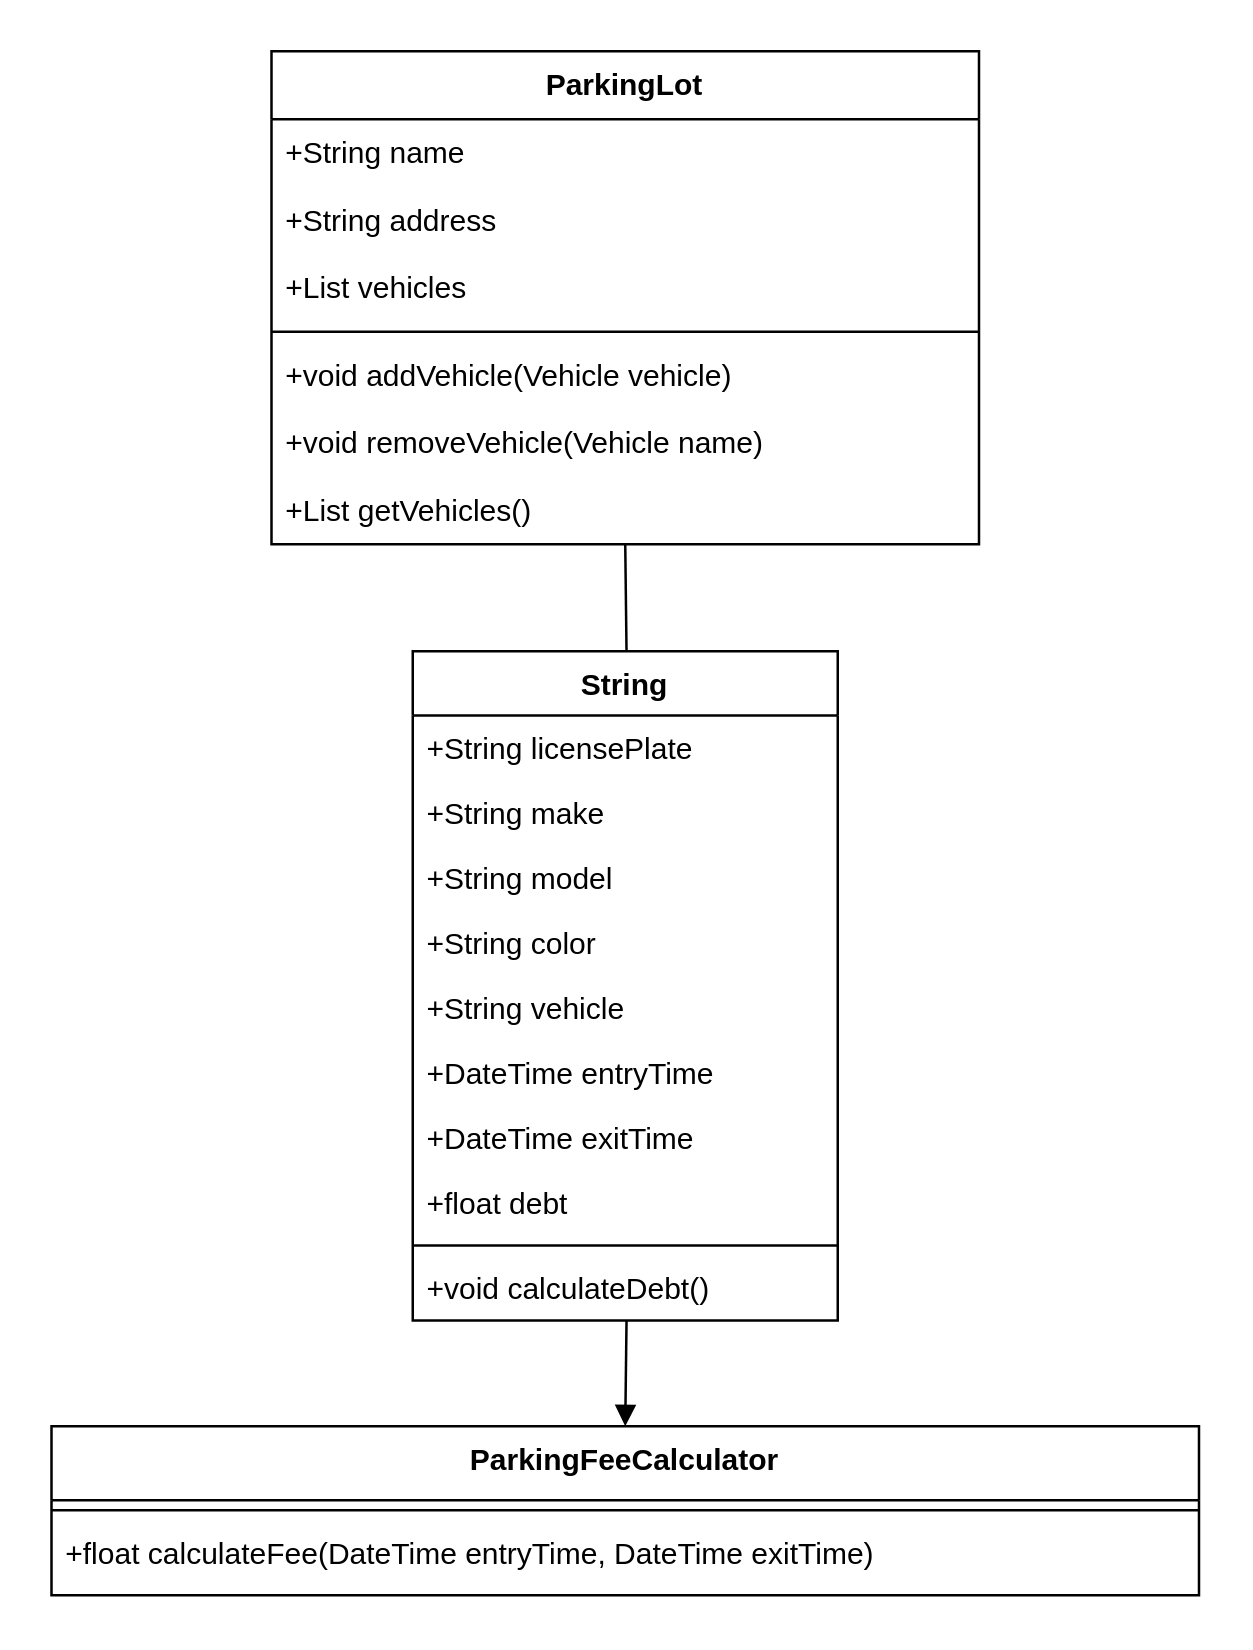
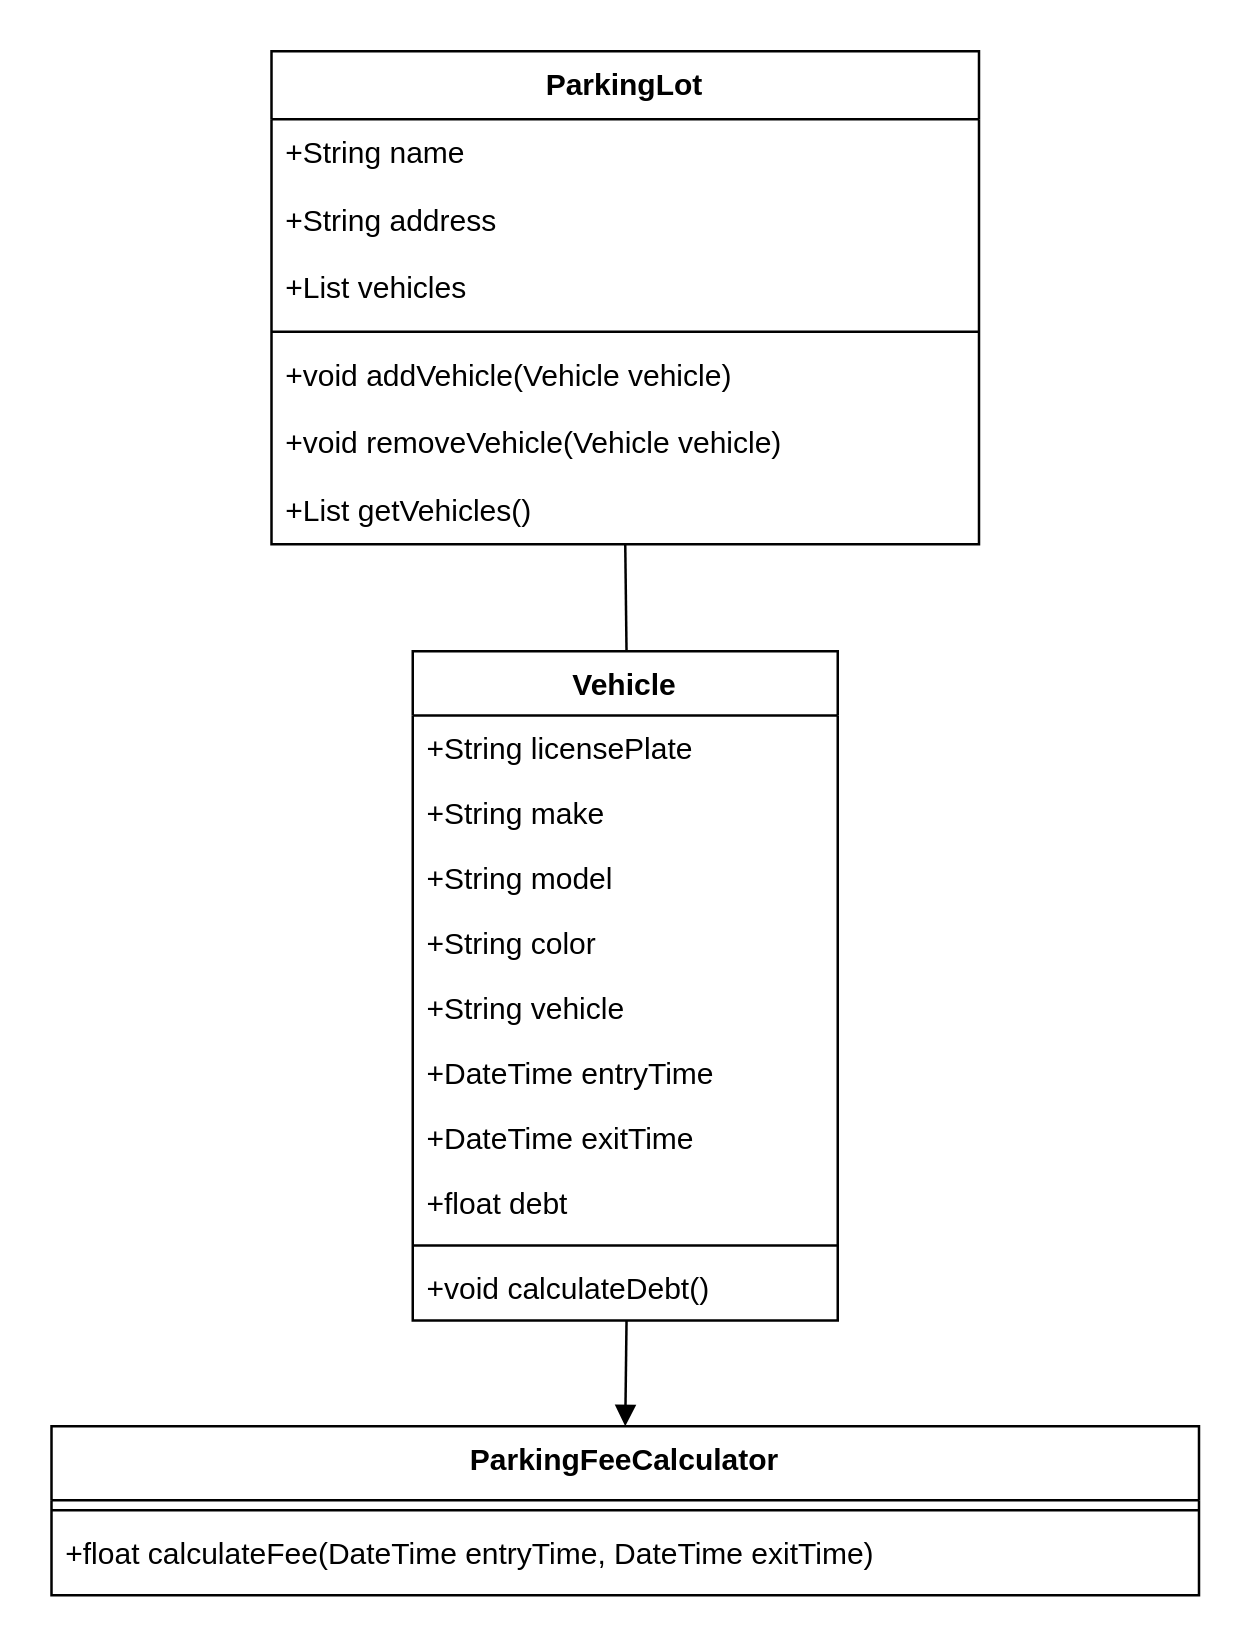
(535, 443) -> (552, 443)
(624, 685) -> (624, 685)
